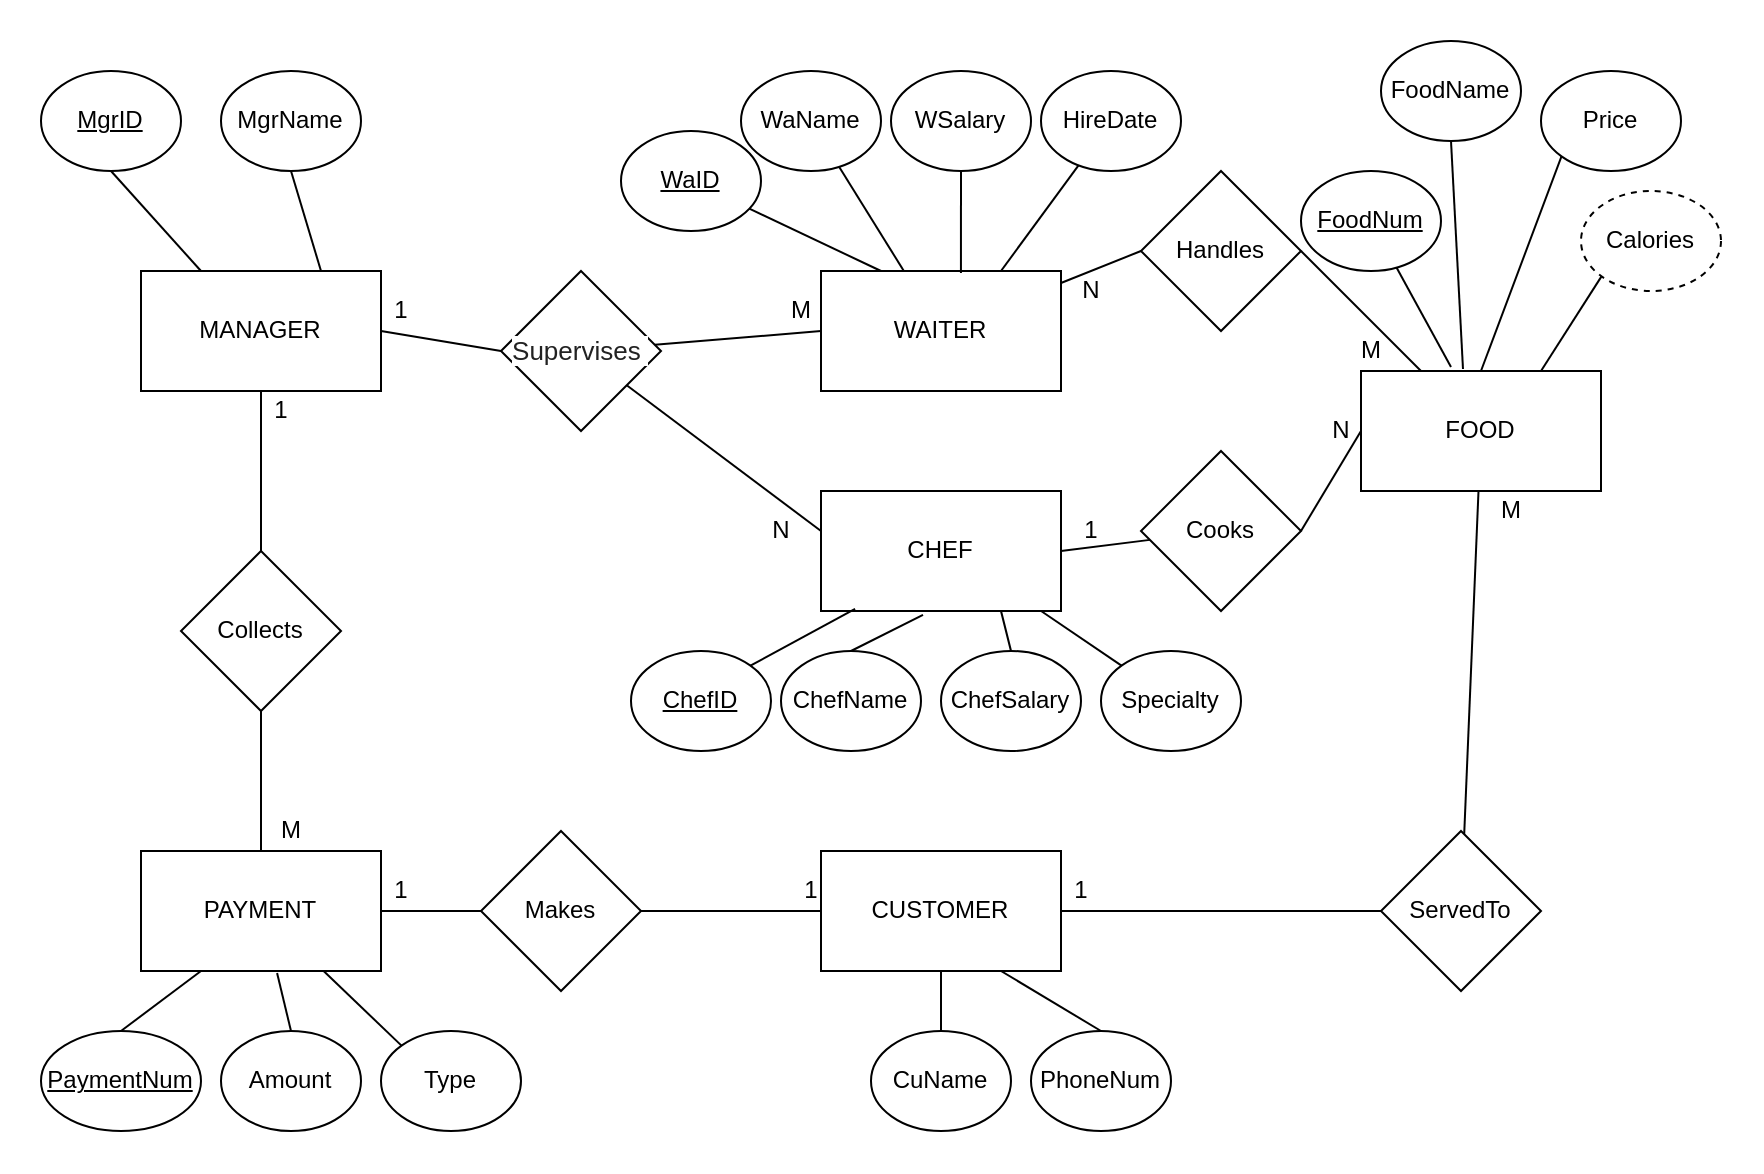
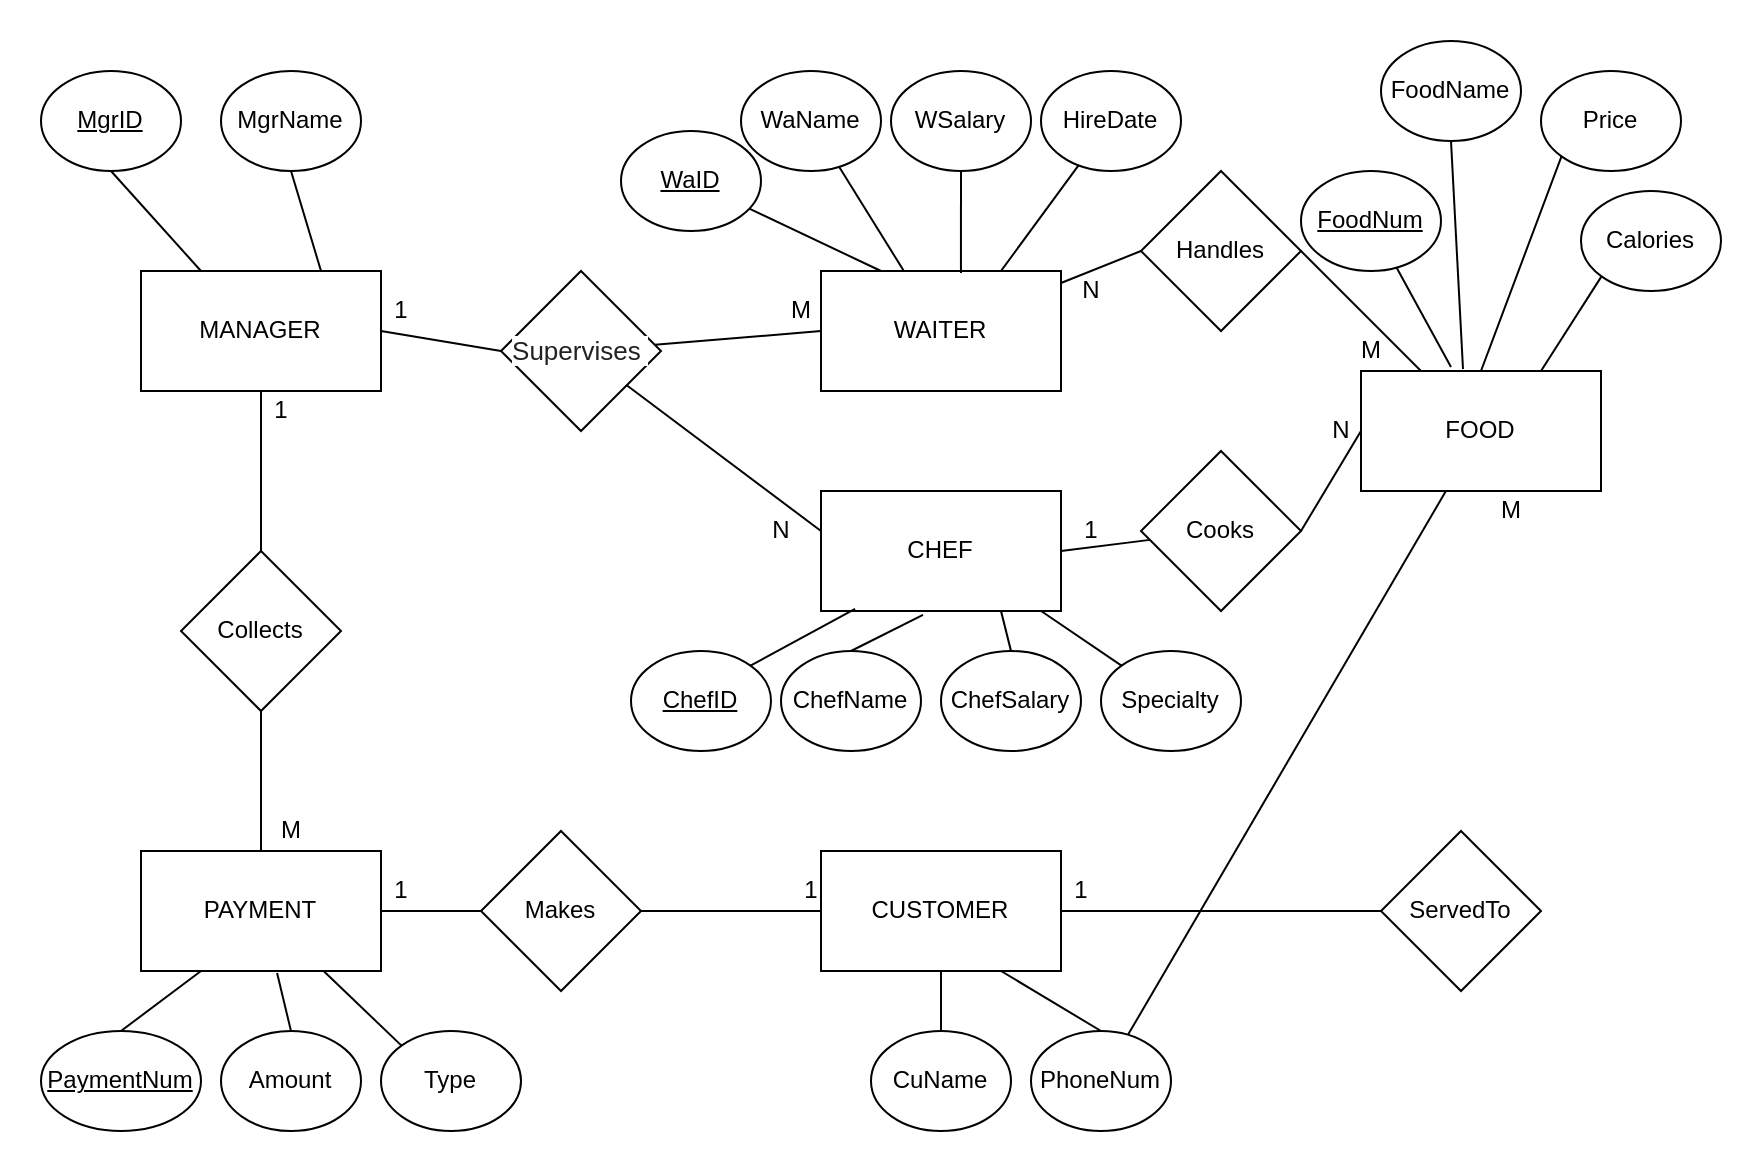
(1651, 241) -> (1651, 241)
(1471, 662) -> (1325, 699)
